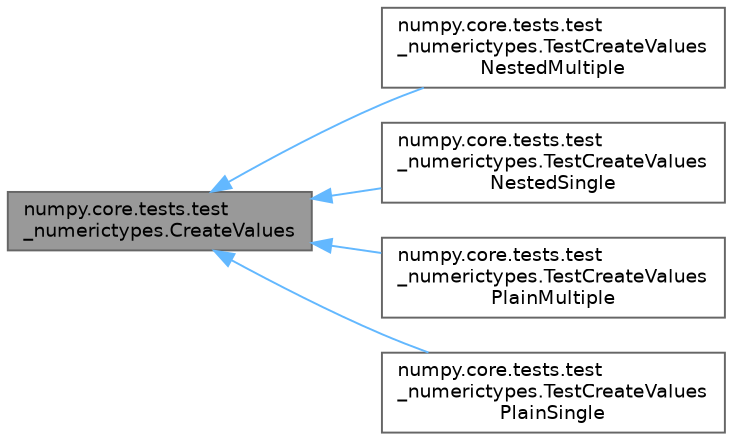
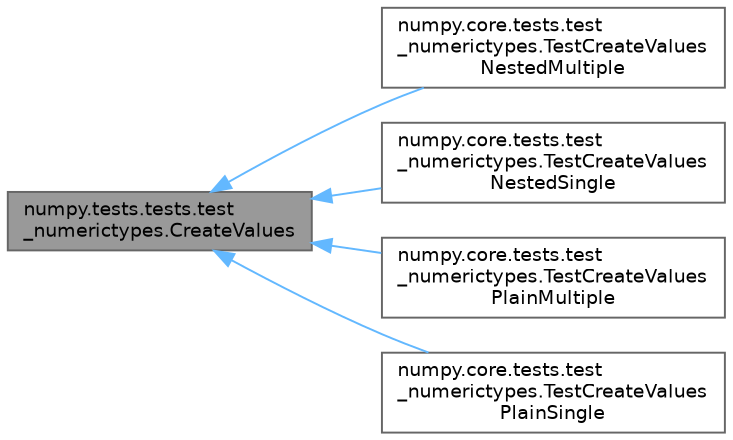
(160, 221) -> (160, 221)
